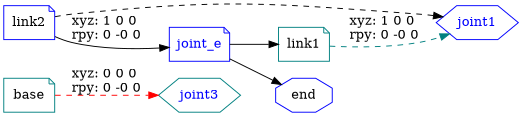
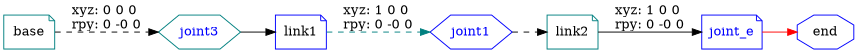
(244, 4) -> (525, 32)
(29, 23) -> (573, 32)
(249, 44) -> (253, 32)
(304, 44) -> (301, 32)
(251, 70) -> (775, 32)
(102, 95) -> (102, 32)
